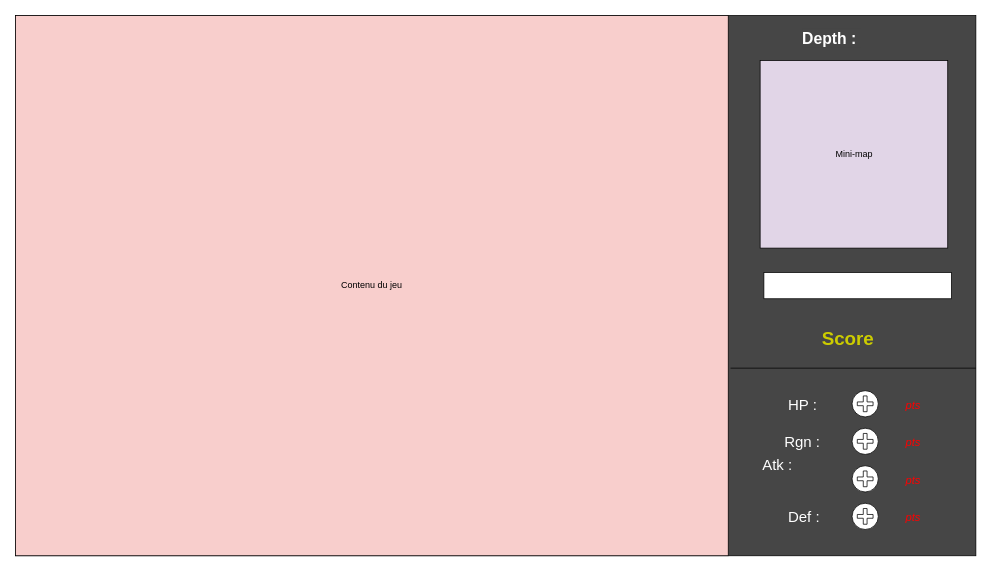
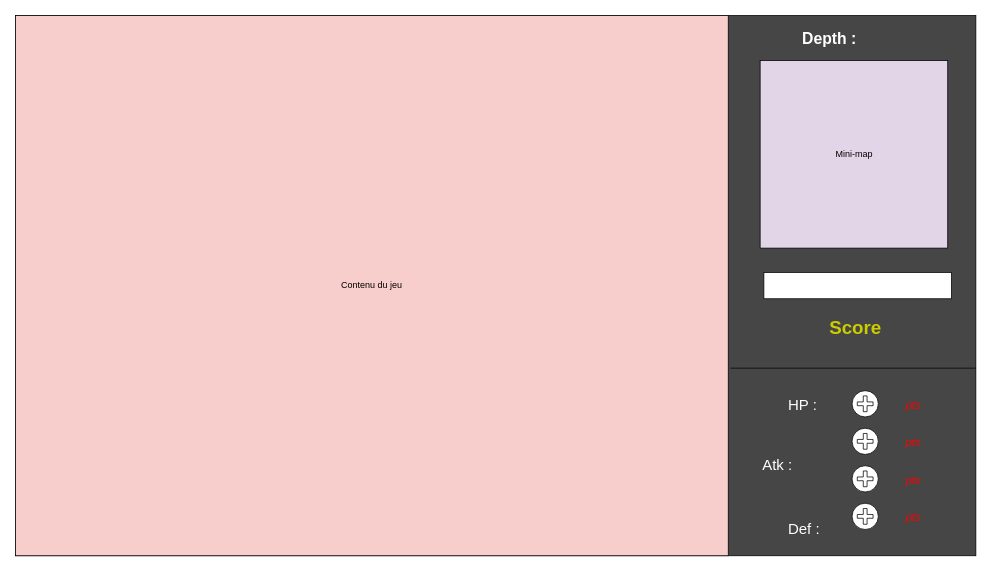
(854, 338) -> (861, 327)
(809, 440) -> none
(809, 516) -> (809, 527)
